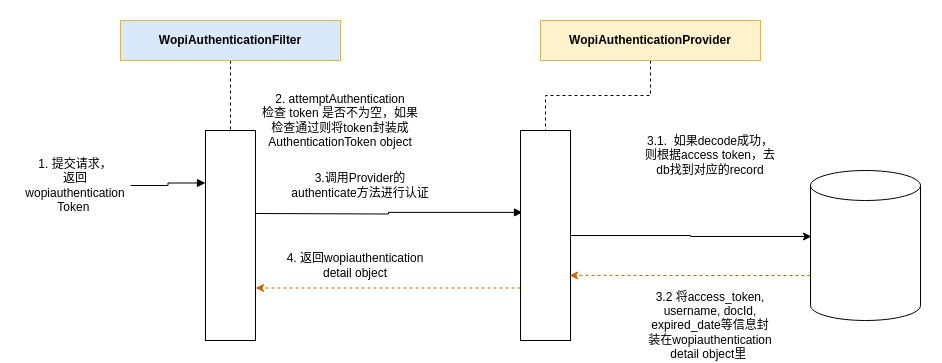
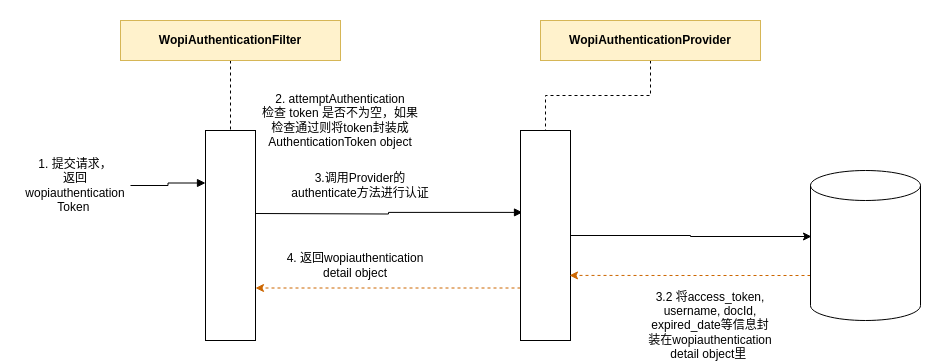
(231, 41) -> (231, 41)
(711, 156) -> none
